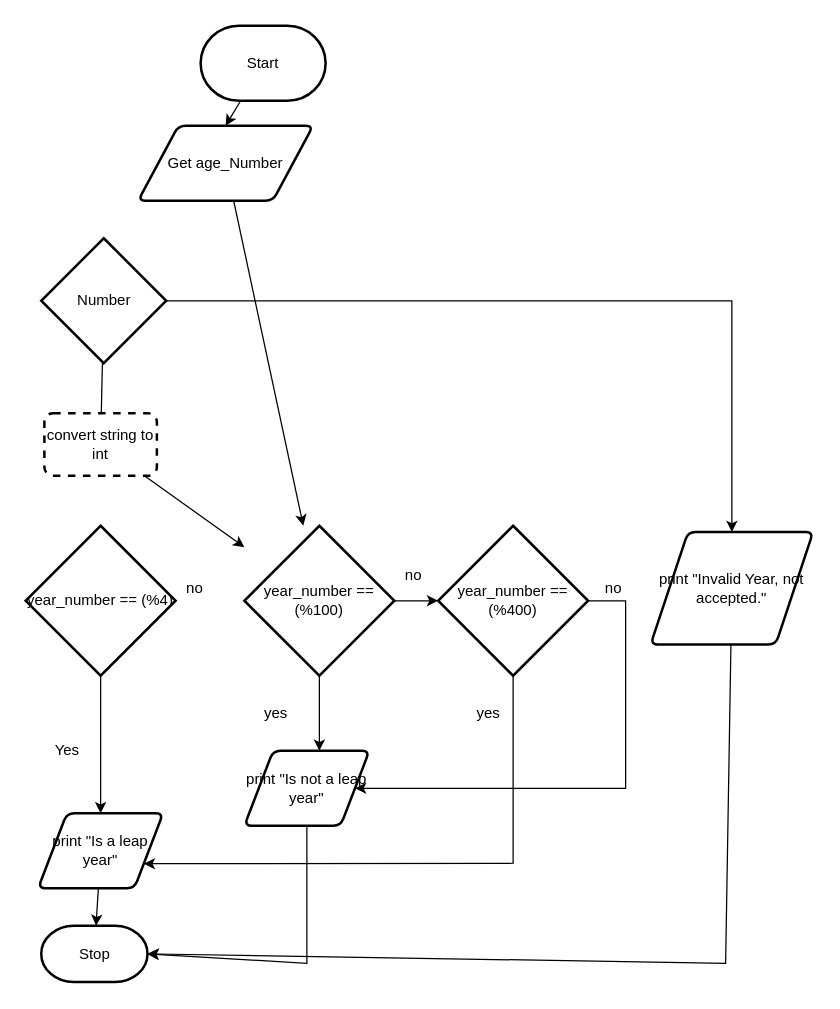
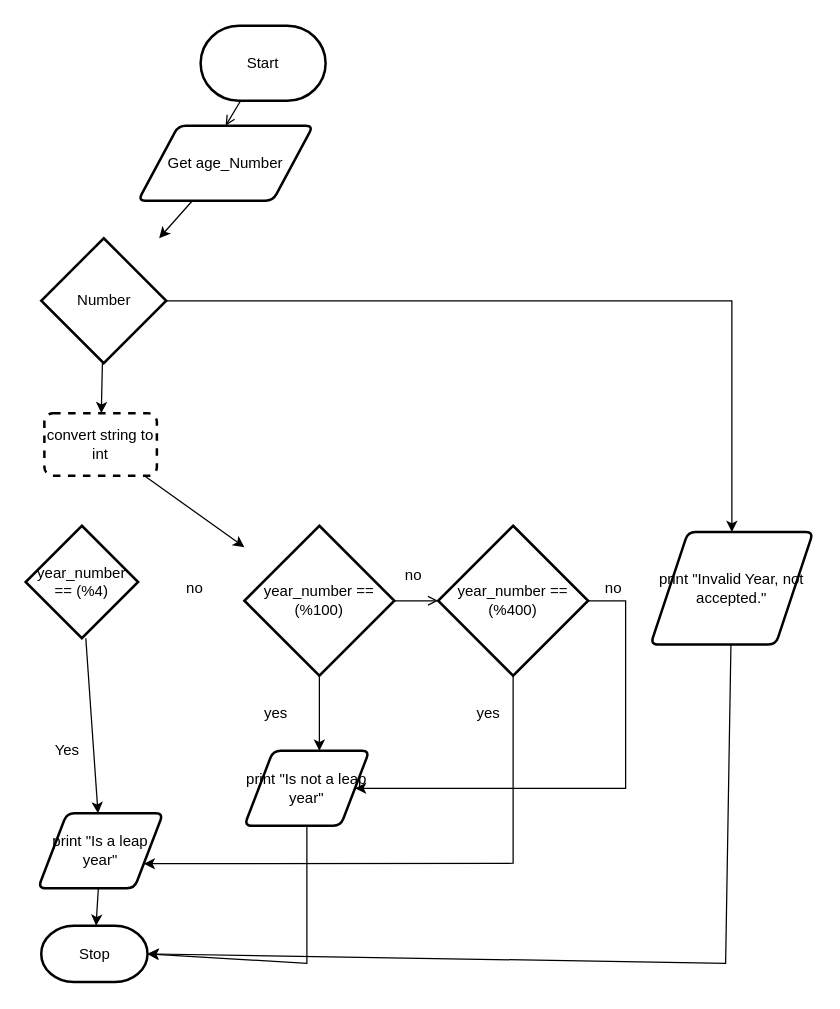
(231, 117) -> (229, 120)
(268, 359) -> (178, 216)
(101, 406) -> (102, 403)
(101, 601) -> (82, 582)
(428, 601) -> (430, 601)
